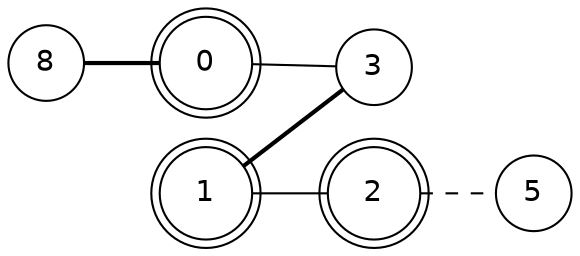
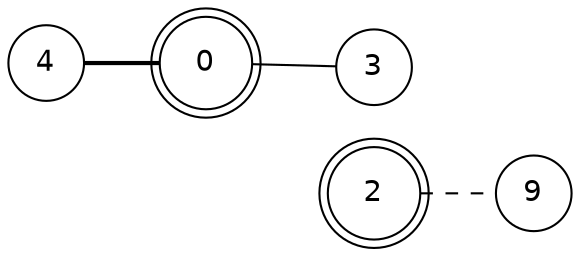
(46, 63) -> (46, 63)
(206, 193) -> none
(534, 193) -> (534, 193)
